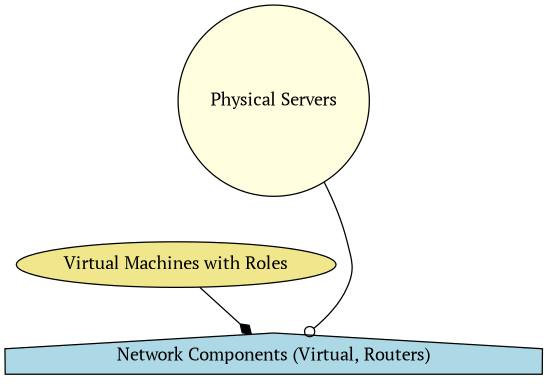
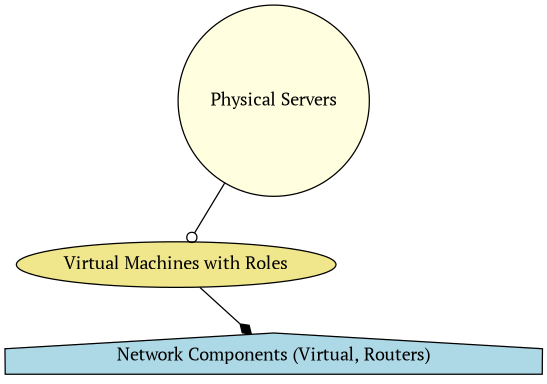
(351, 259) -> (210, 208)
